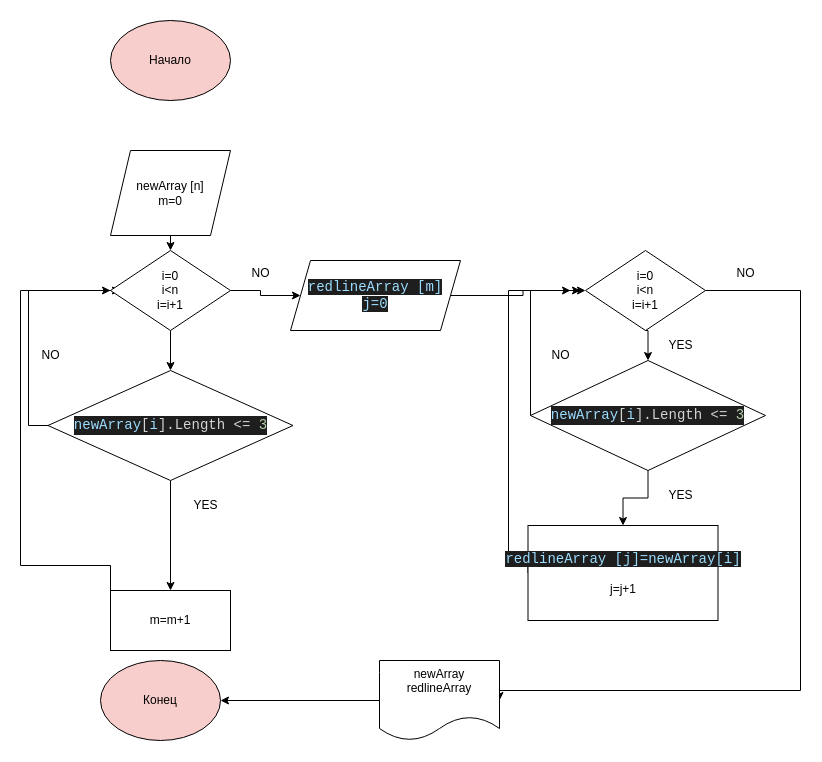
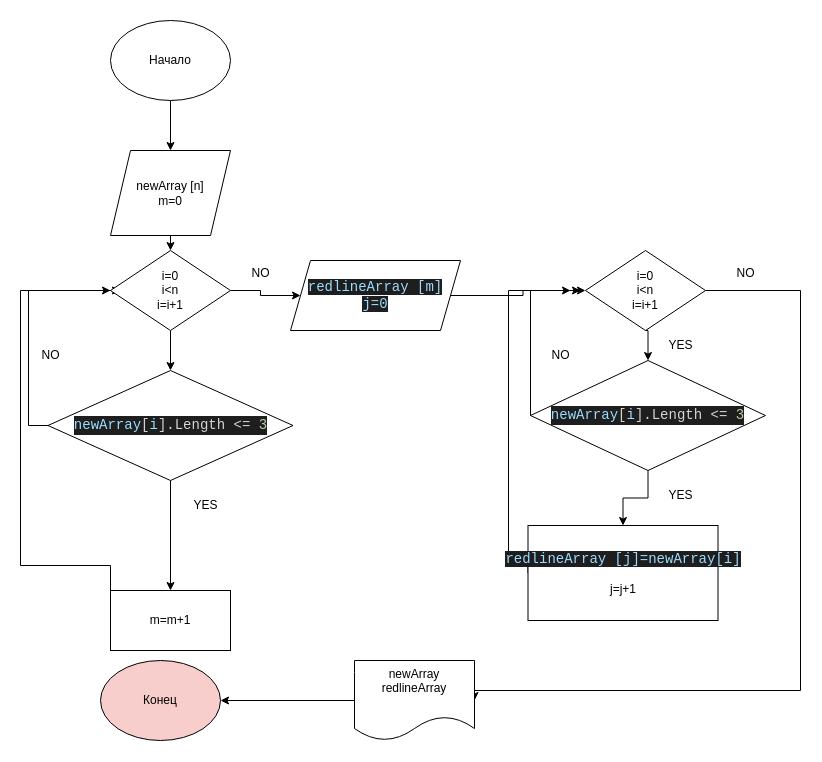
(171, 61) -> (171, 61)
none -> (171, 122)
(440, 701) -> (415, 701)
